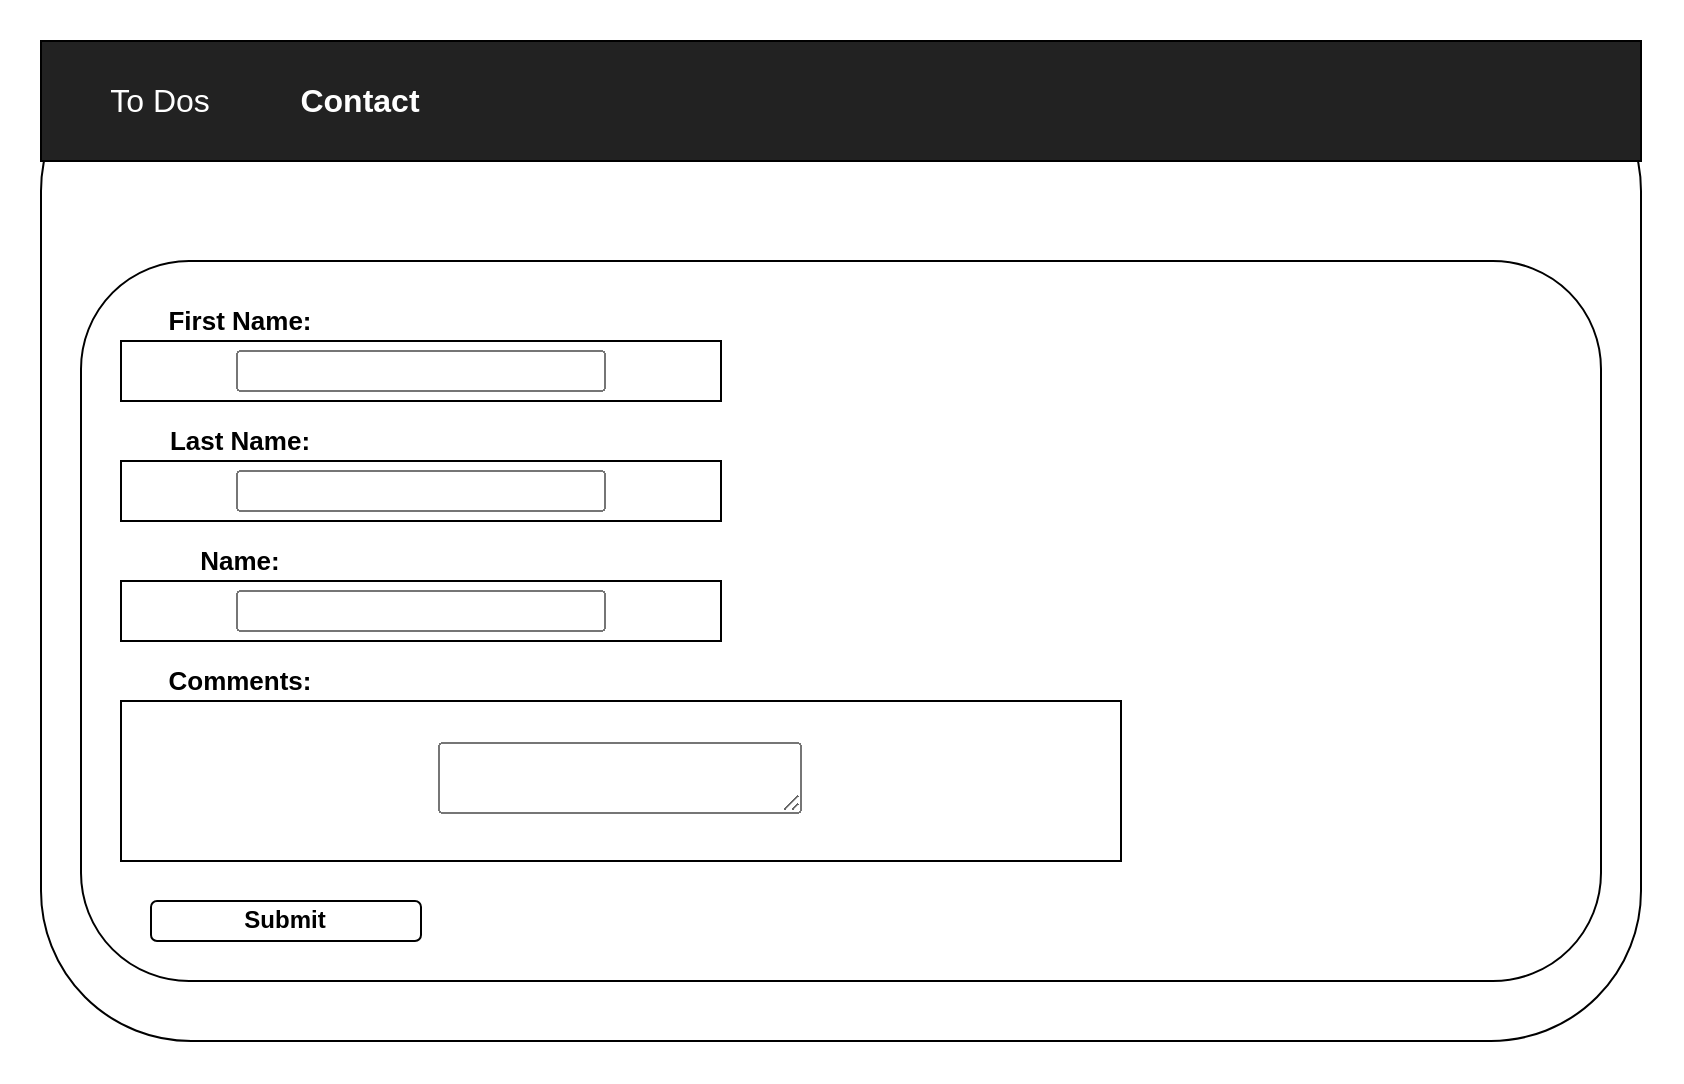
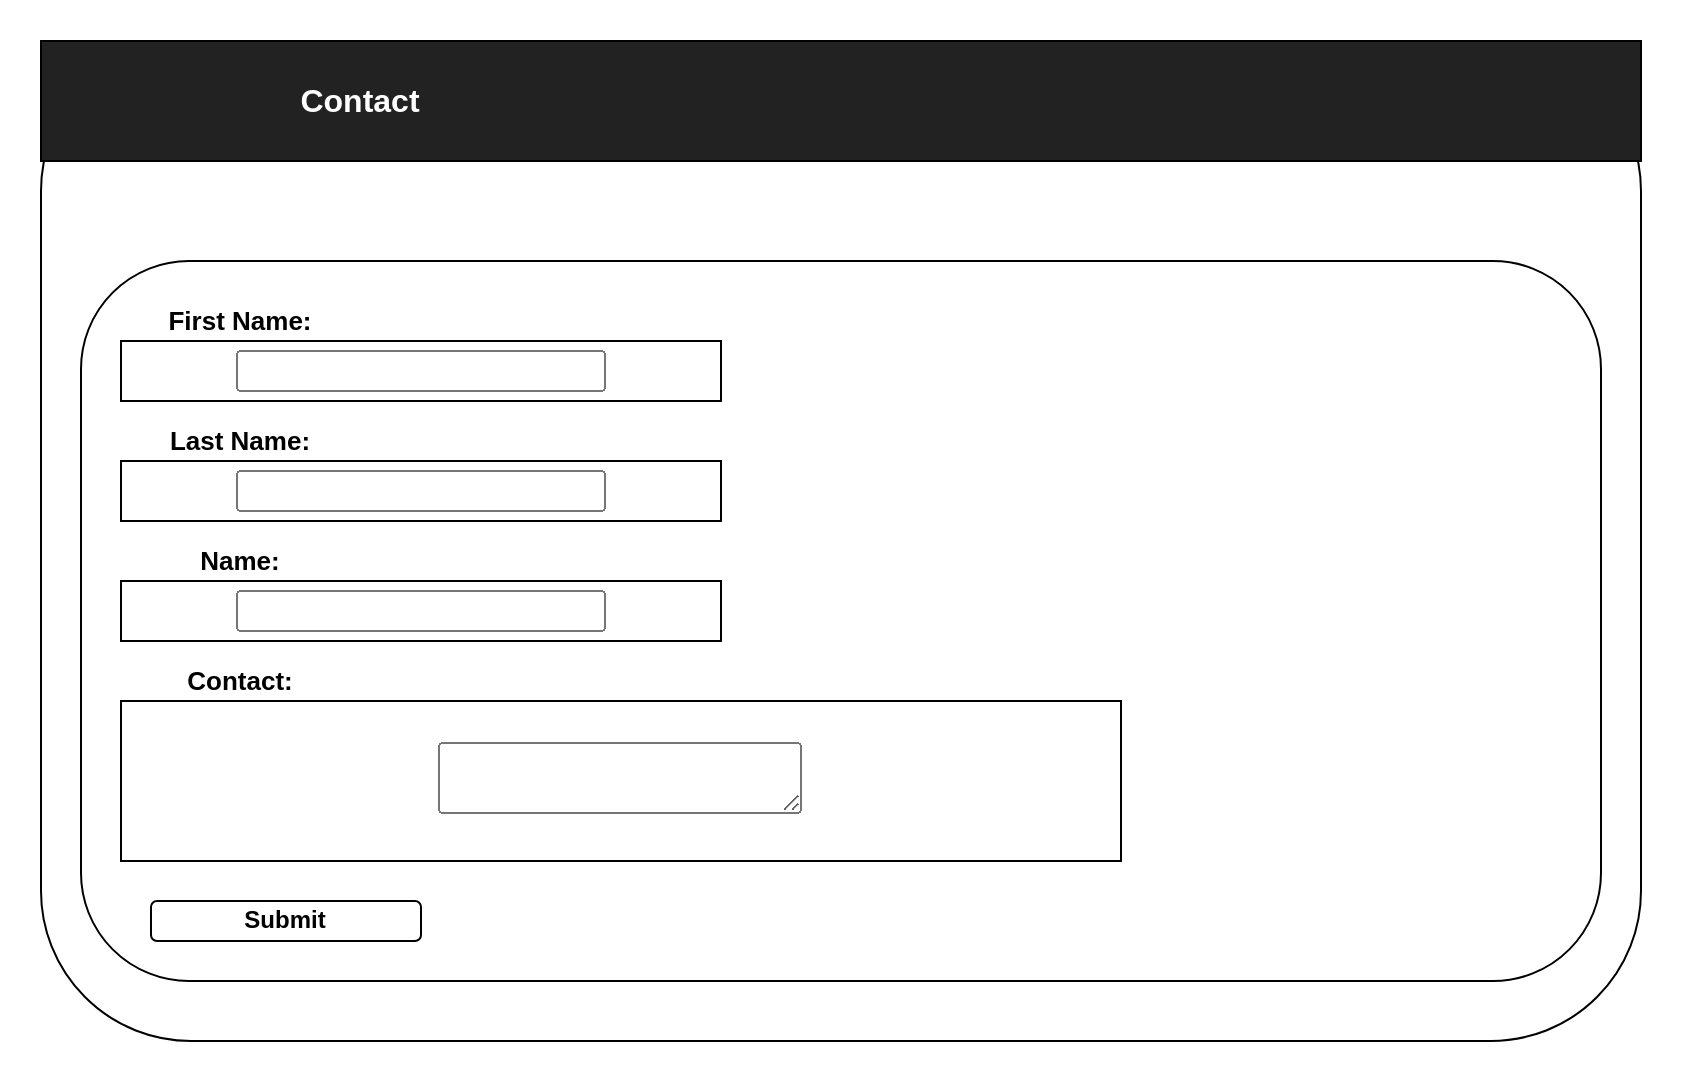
(161, 101) -> none
(241, 681) -> (241, 681)
